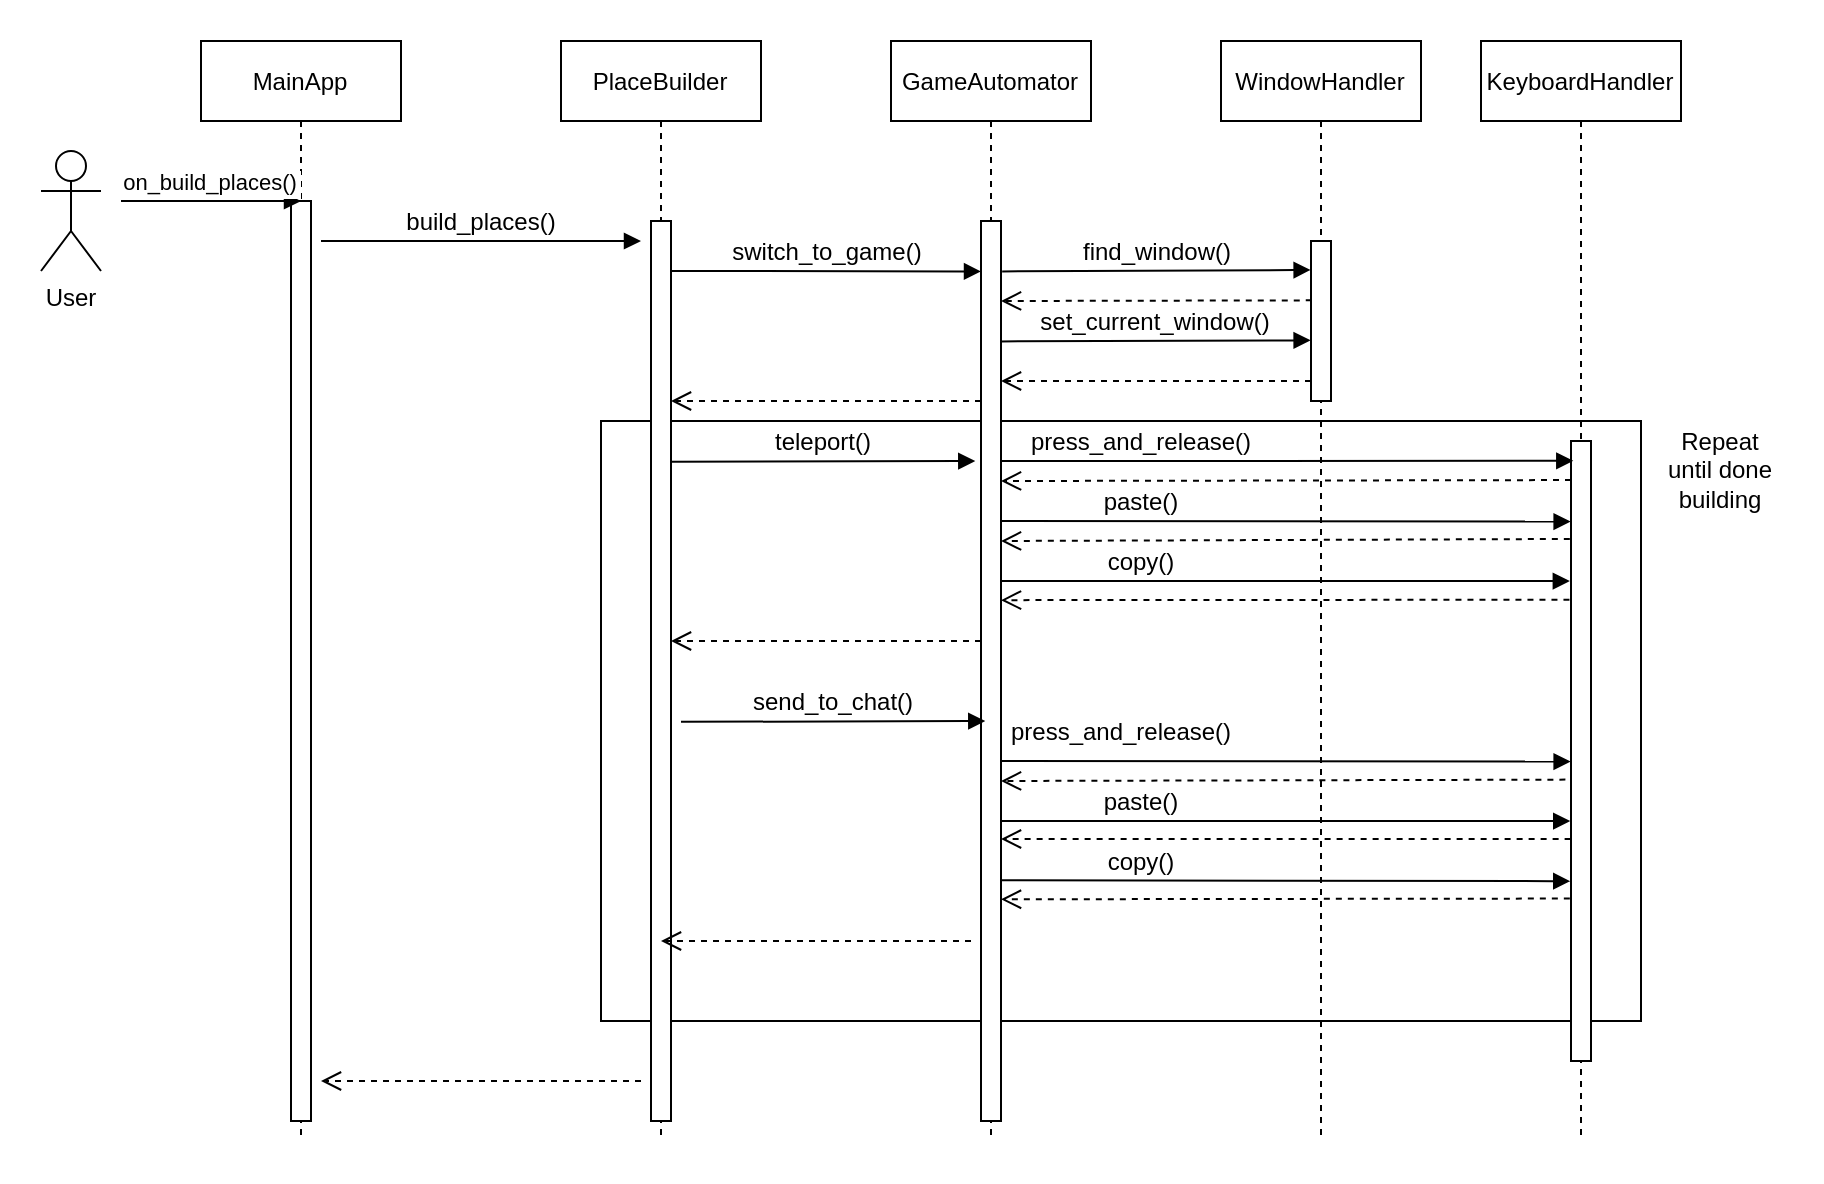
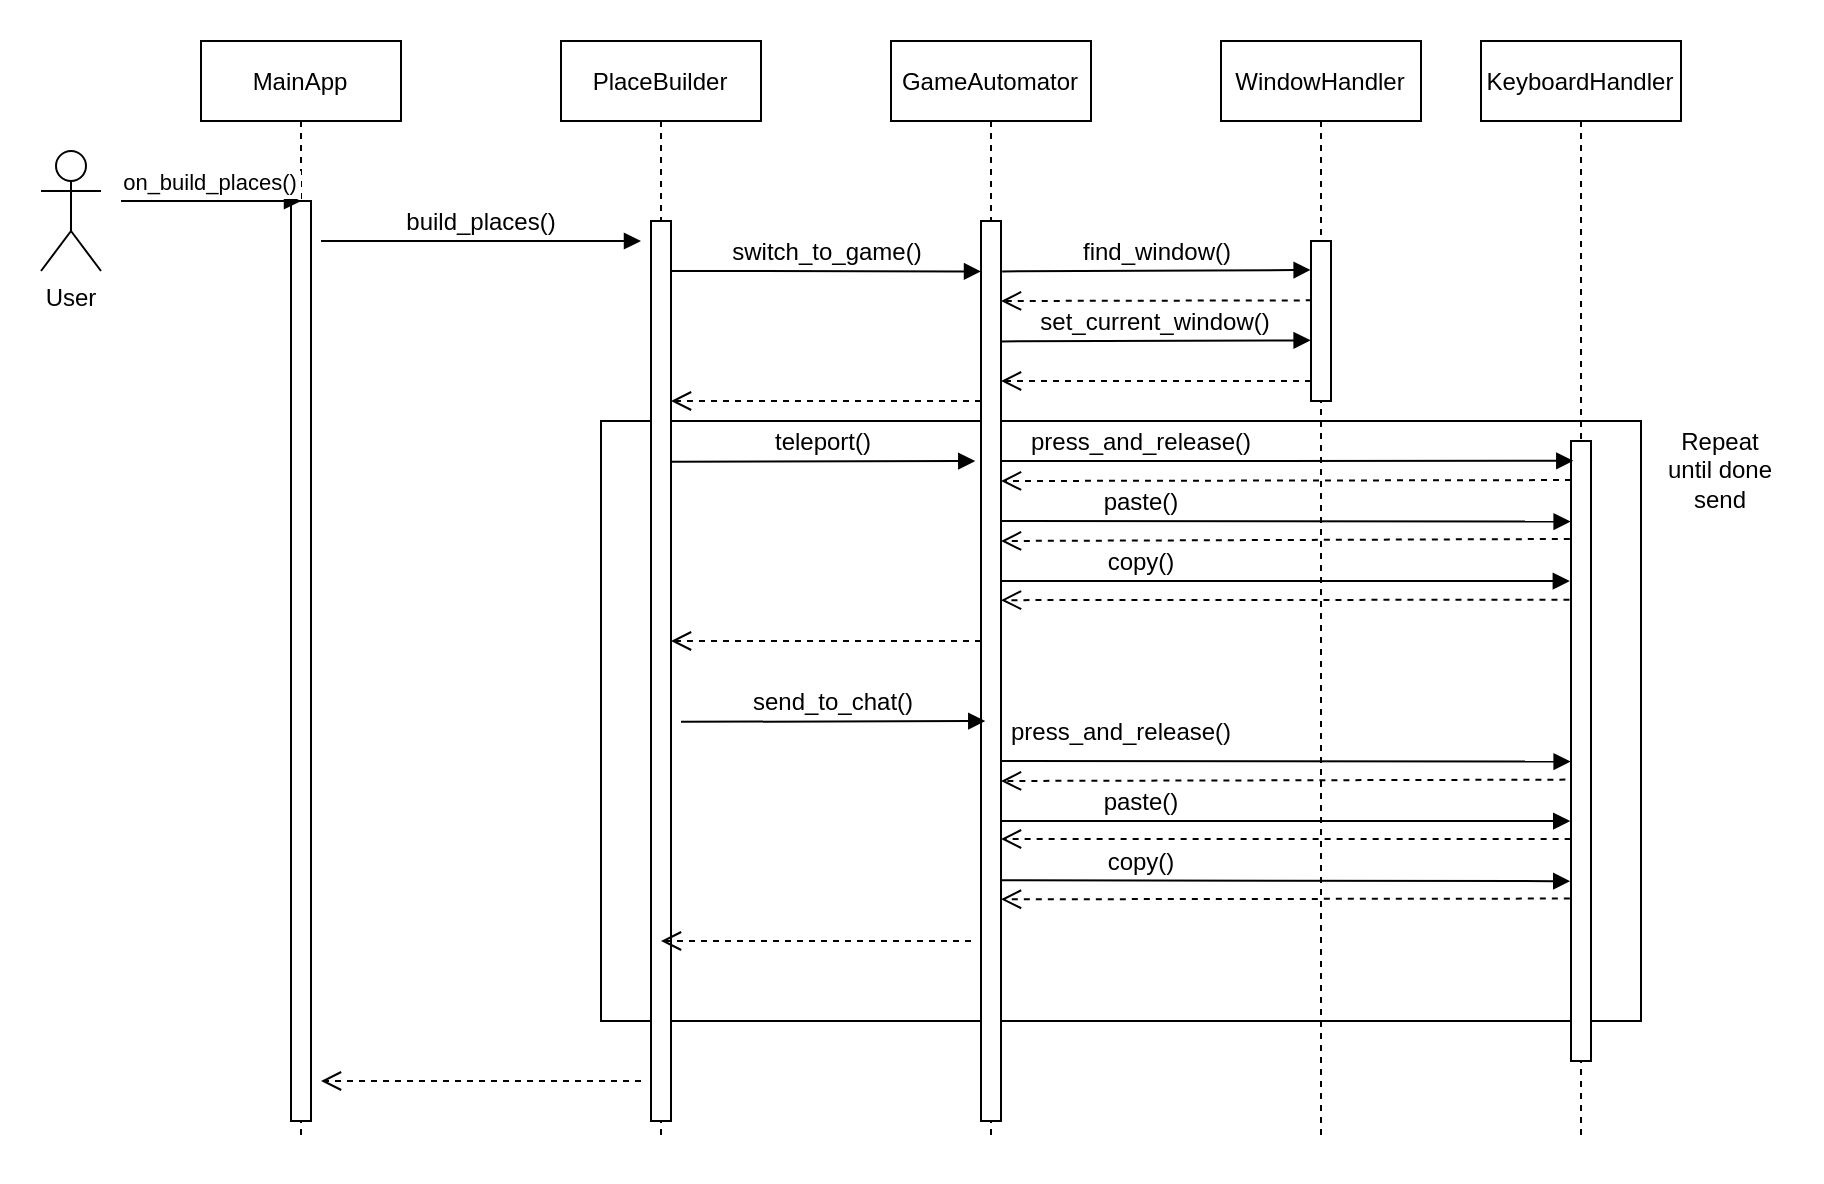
(1721, 471) -> (1721, 471)
